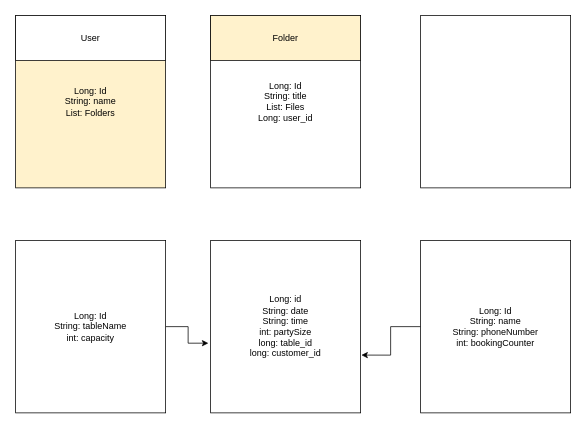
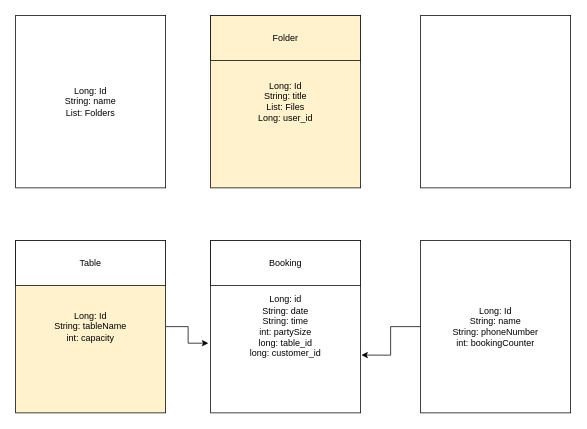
(90, 38) -> none
(90, 102) -> (90, 102)
(285, 102) -> (285, 102)
none -> (90, 263)
none -> (285, 263)
(90, 327) -> (90, 327)
